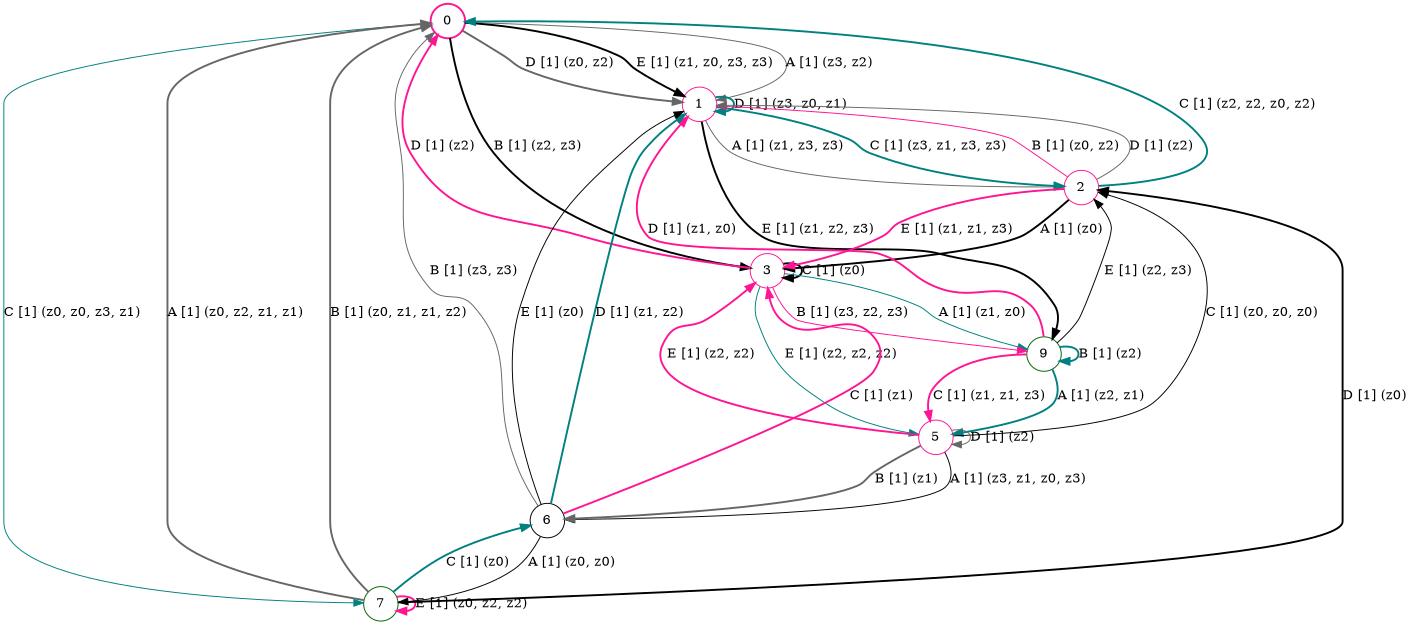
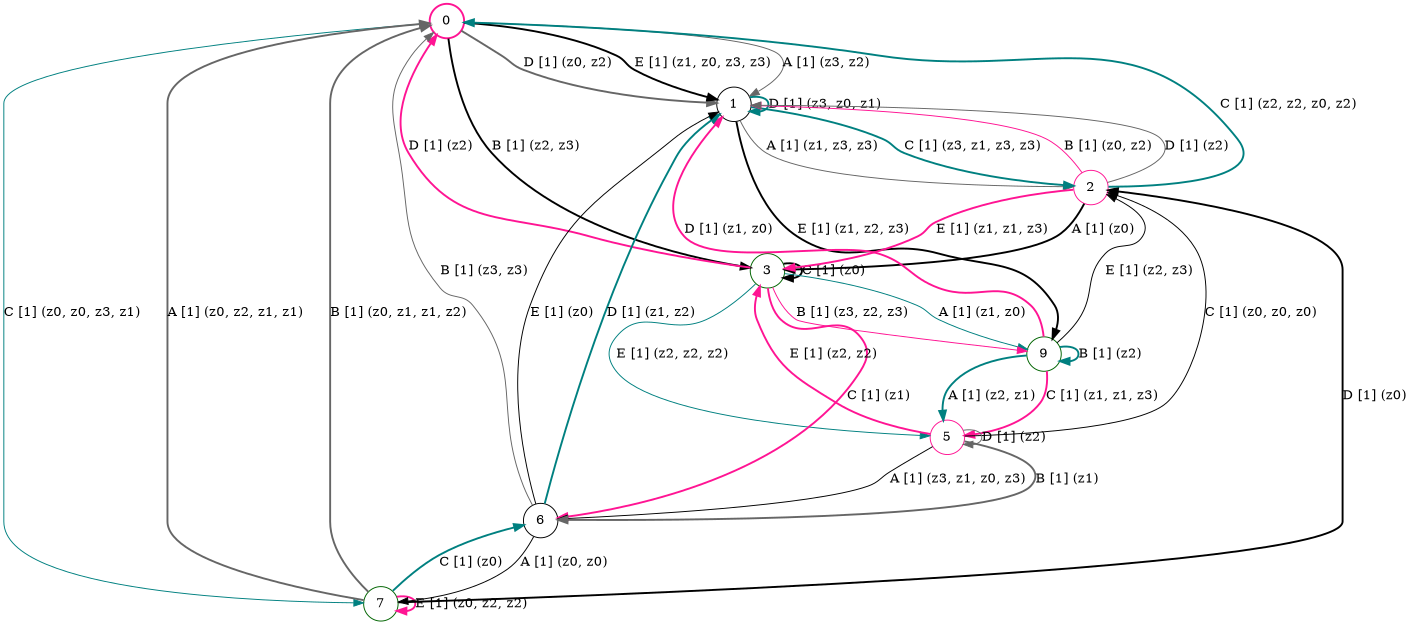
(700, 104) -> (734, 104)
(767, 271) -> (767, 271)
(808, 411) -> (798, 435)
